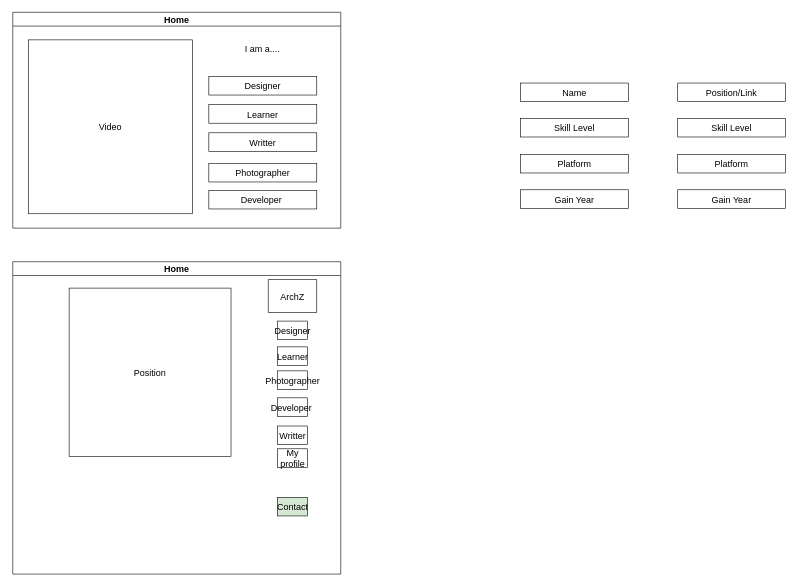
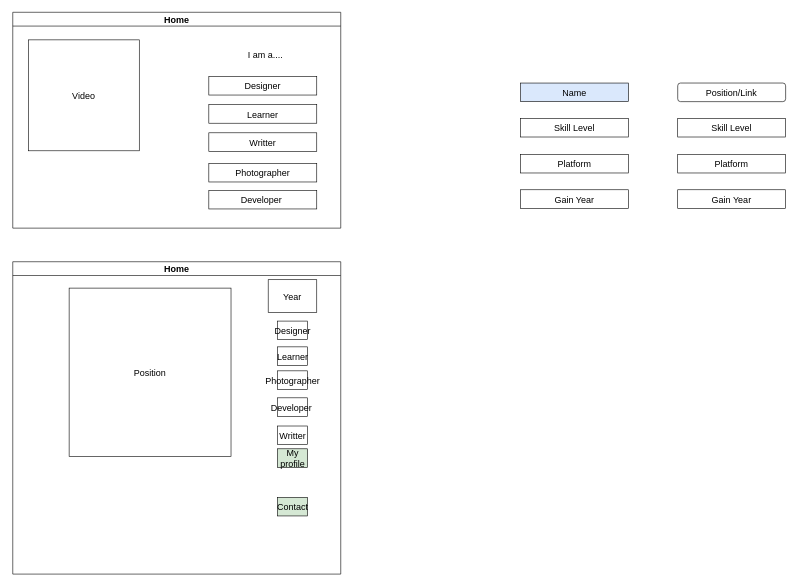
(262, 48) -> (265, 54)
(575, 92) -> (575, 92)
(732, 92) -> (732, 92)
(110, 127) -> (83, 95)
(292, 297) -> (292, 297)
(292, 458) -> (292, 458)
